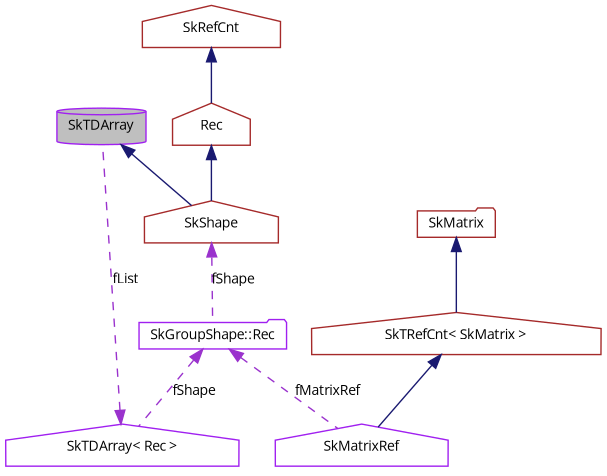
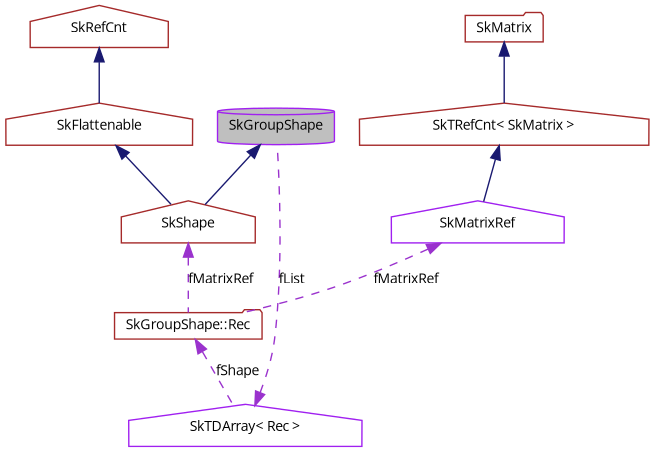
(101, 126) -> (276, 126)
(211, 126) -> (99, 126)
(233, 280) -> (221, 280)
(213, 336) -> (188, 326)
(289, 393) -> (337, 286)
